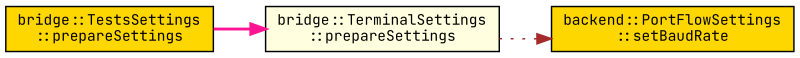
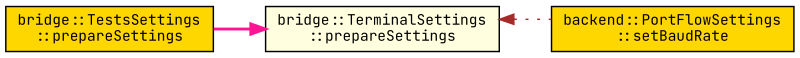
(518, 39) -> (533, 19)
